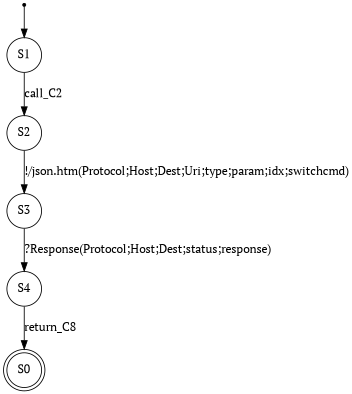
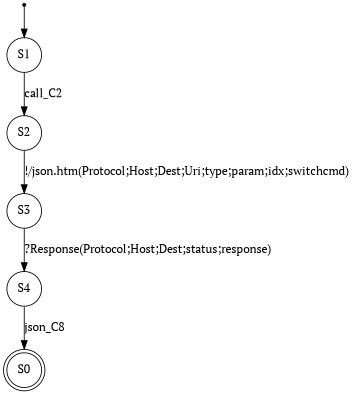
(50, 328) -> (45, 328)
